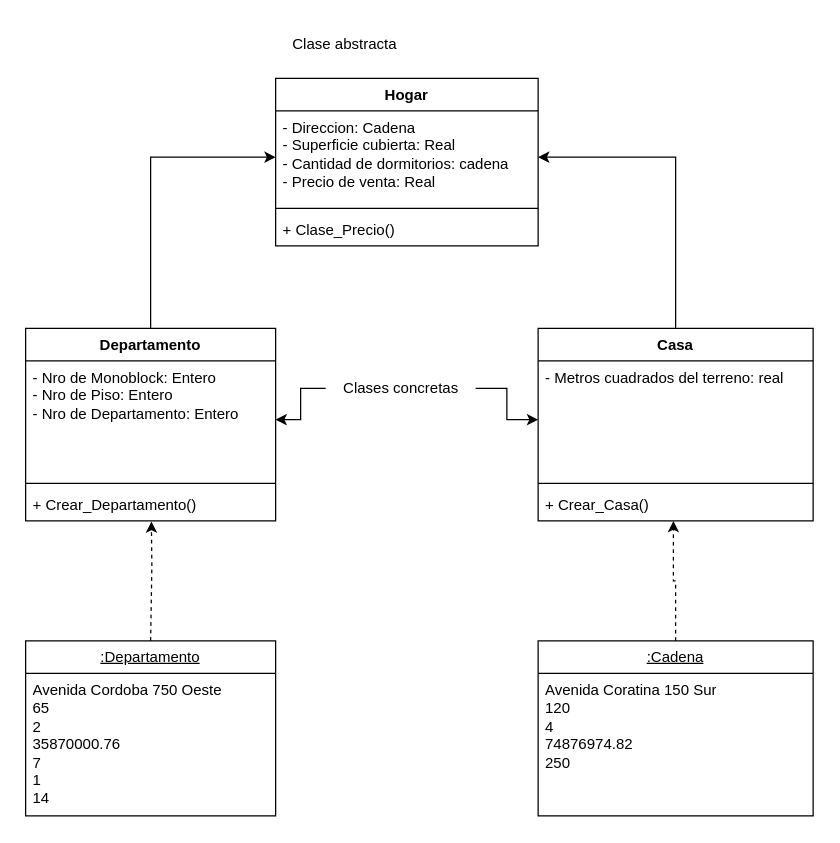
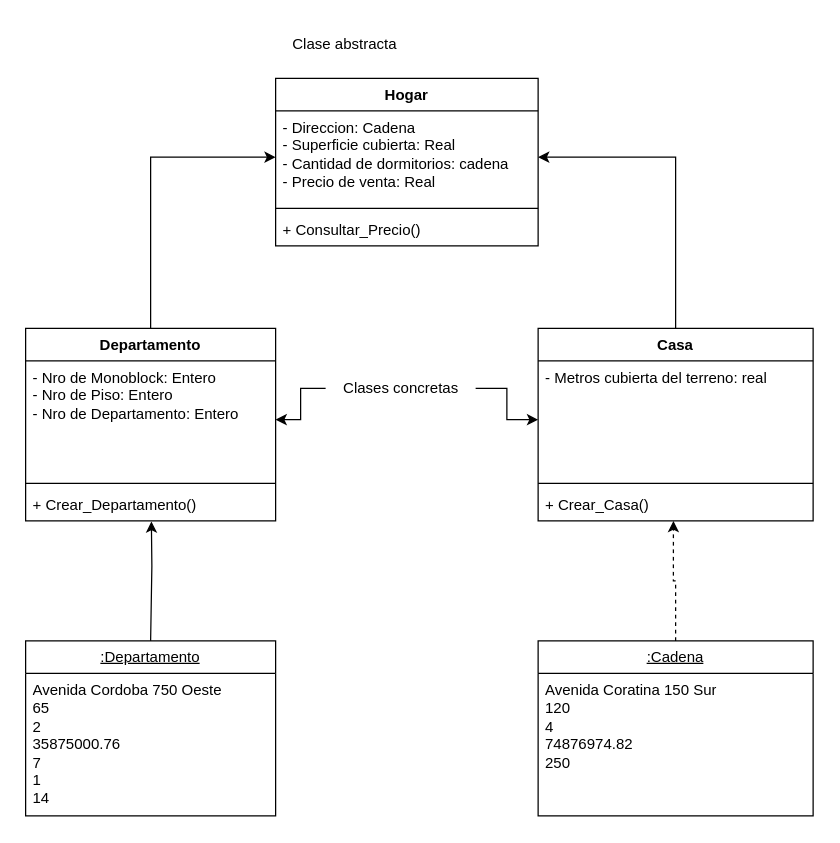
(344, 231) -> (361, 231)
(677, 387) -> (675, 378)
(152, 584) -> (152, 584)
(130, 745) -> (130, 745)
